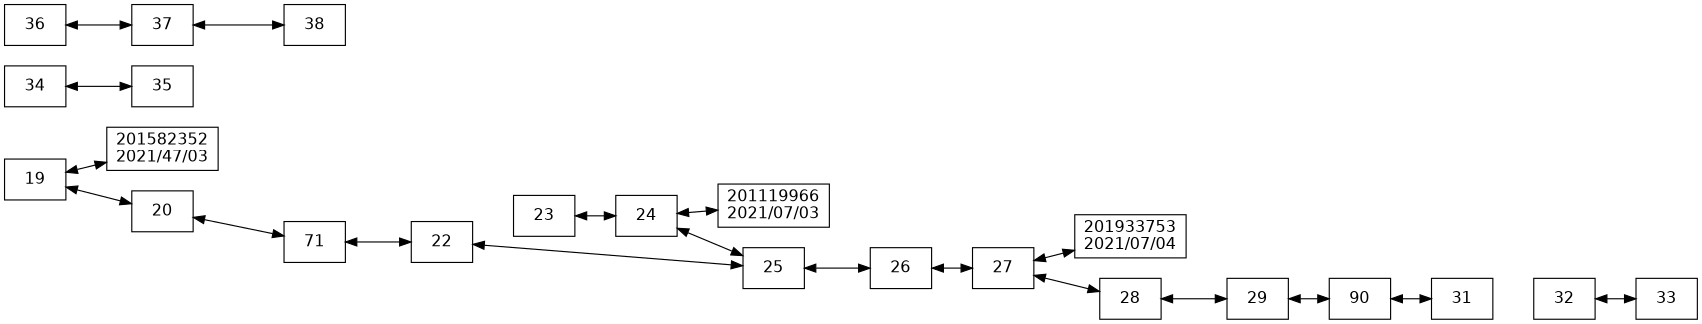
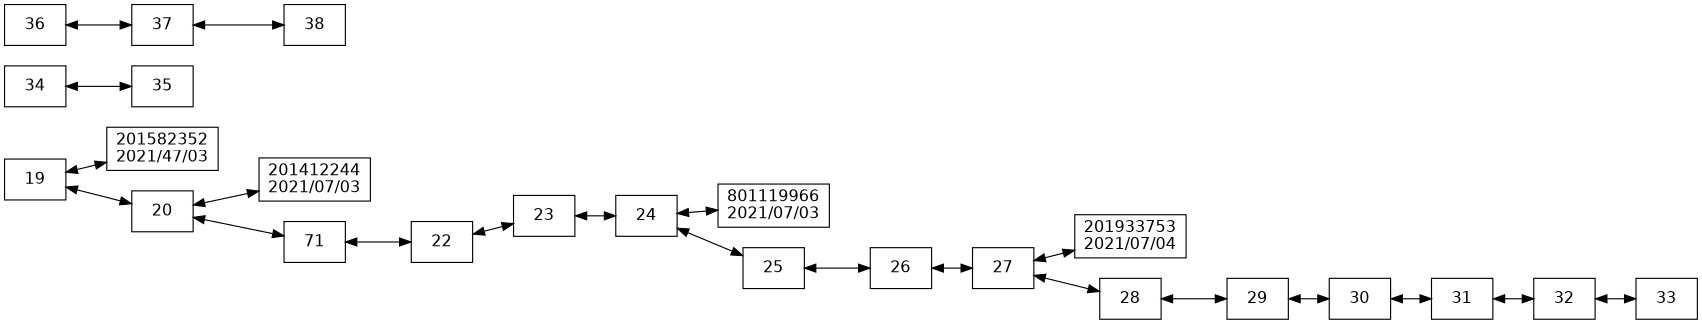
none -> (315, 180)
(774, 206) -> (774, 206)
(608, 255) -> (493, 229)
(1360, 299) -> (1360, 299)
none -> (1513, 299)
